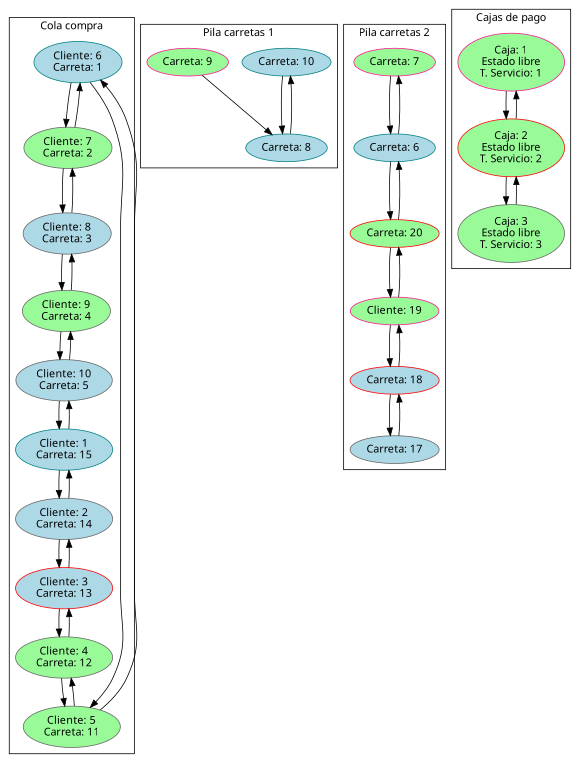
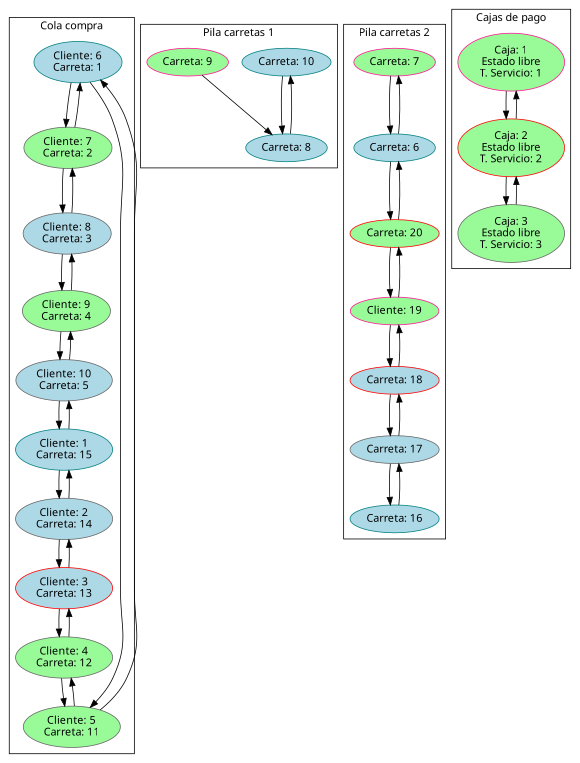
none -> (395, 519)
